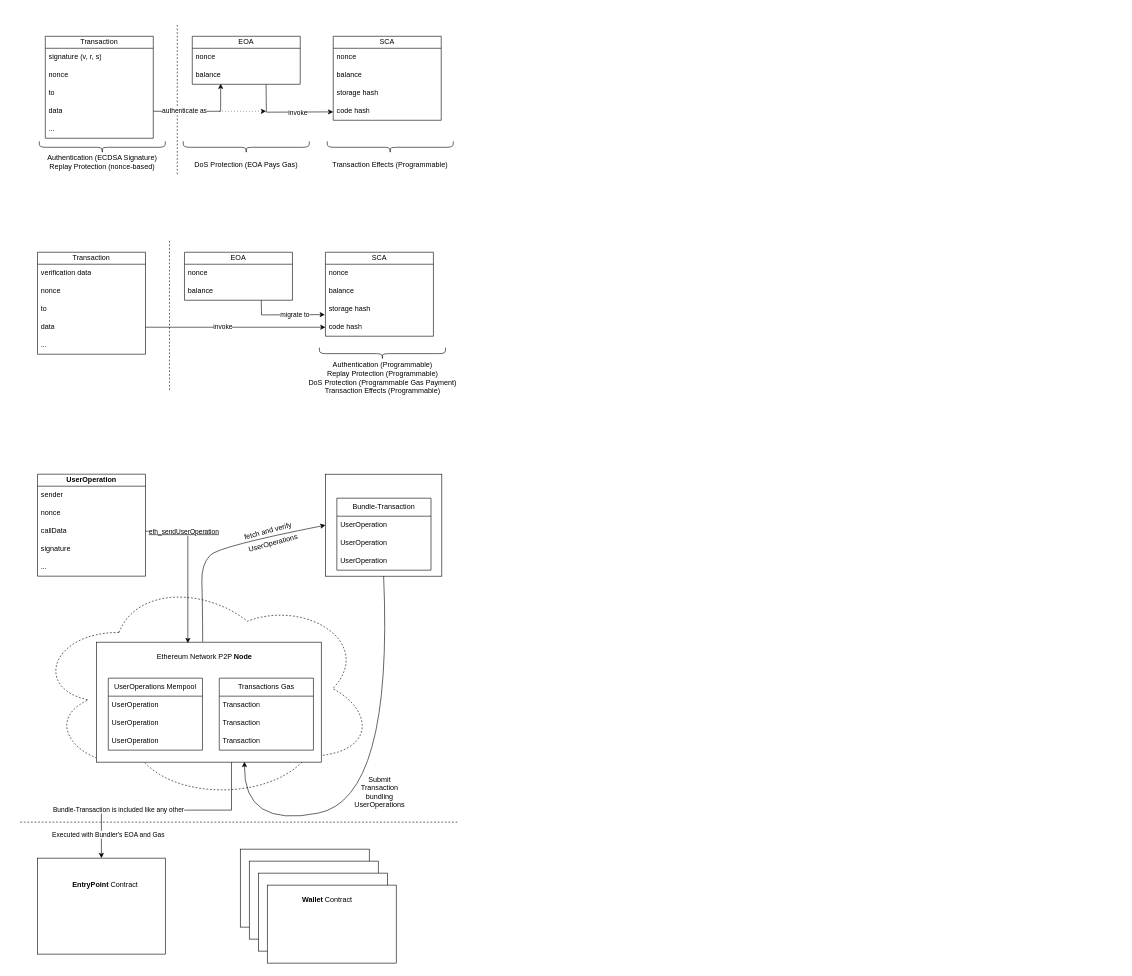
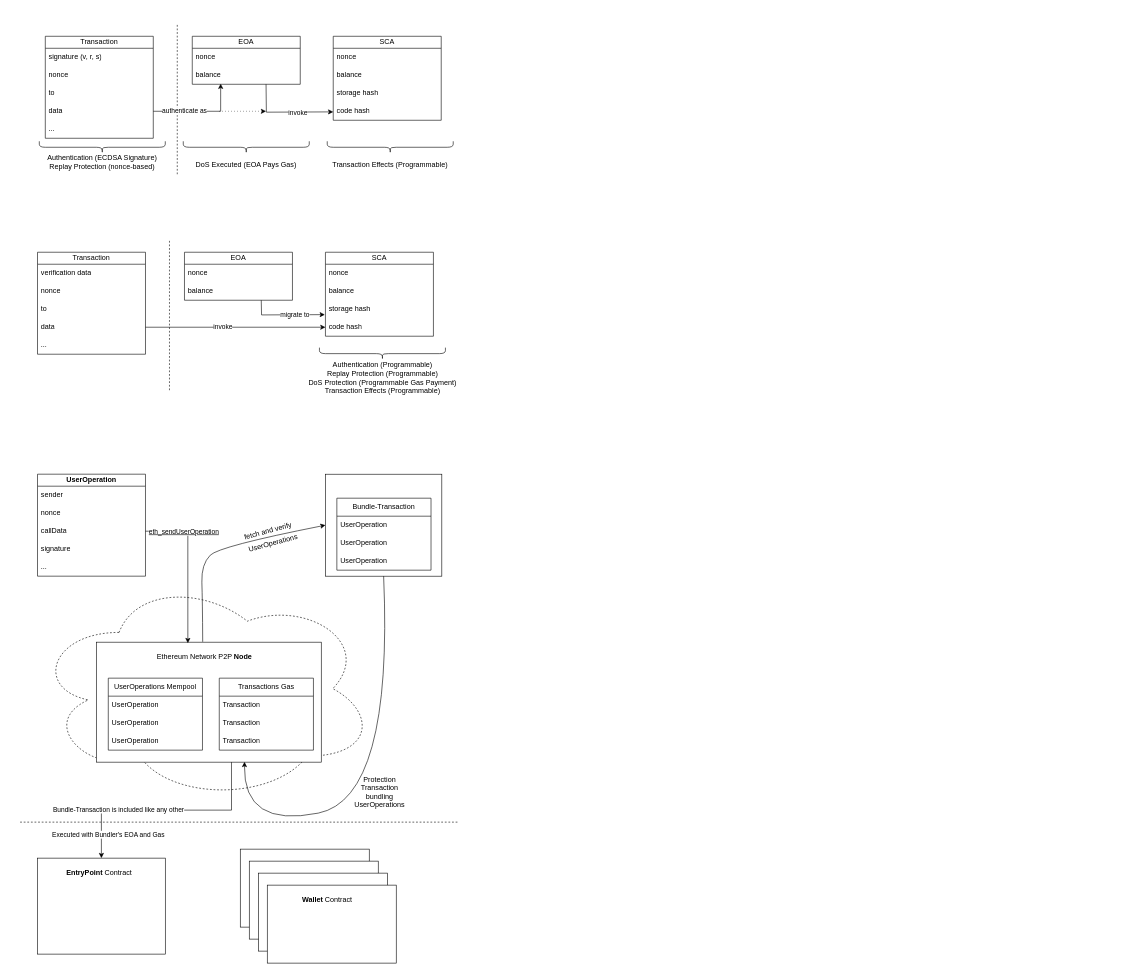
(246, 165) -> (246, 165)
(380, 792) -> (380, 792)
(105, 885) -> (99, 873)
